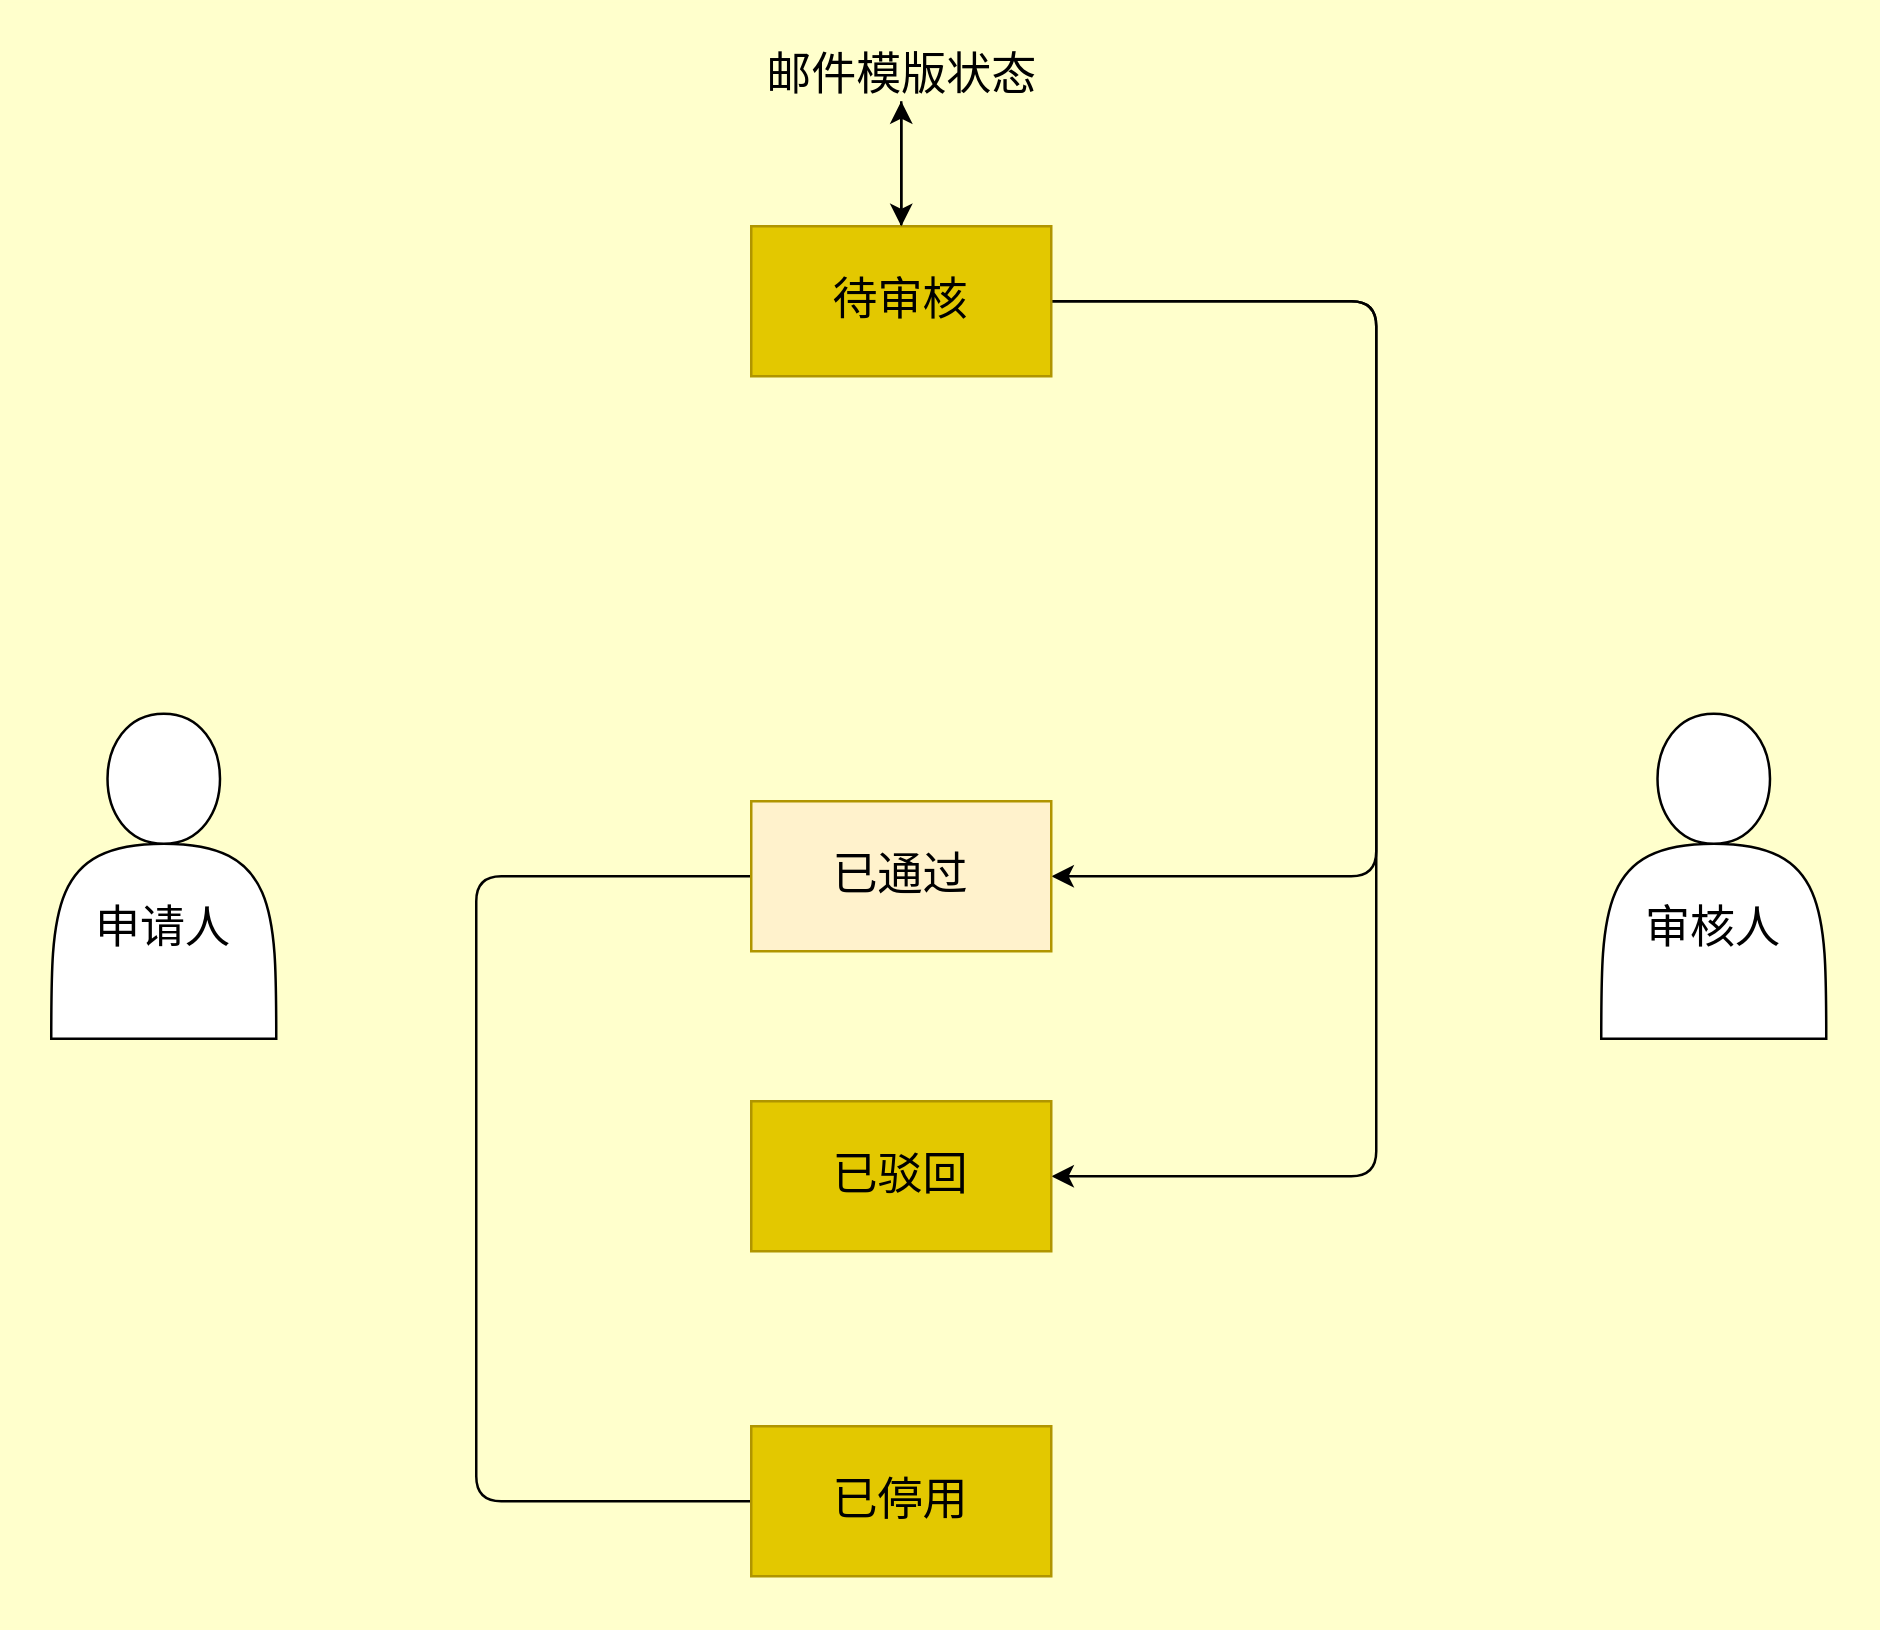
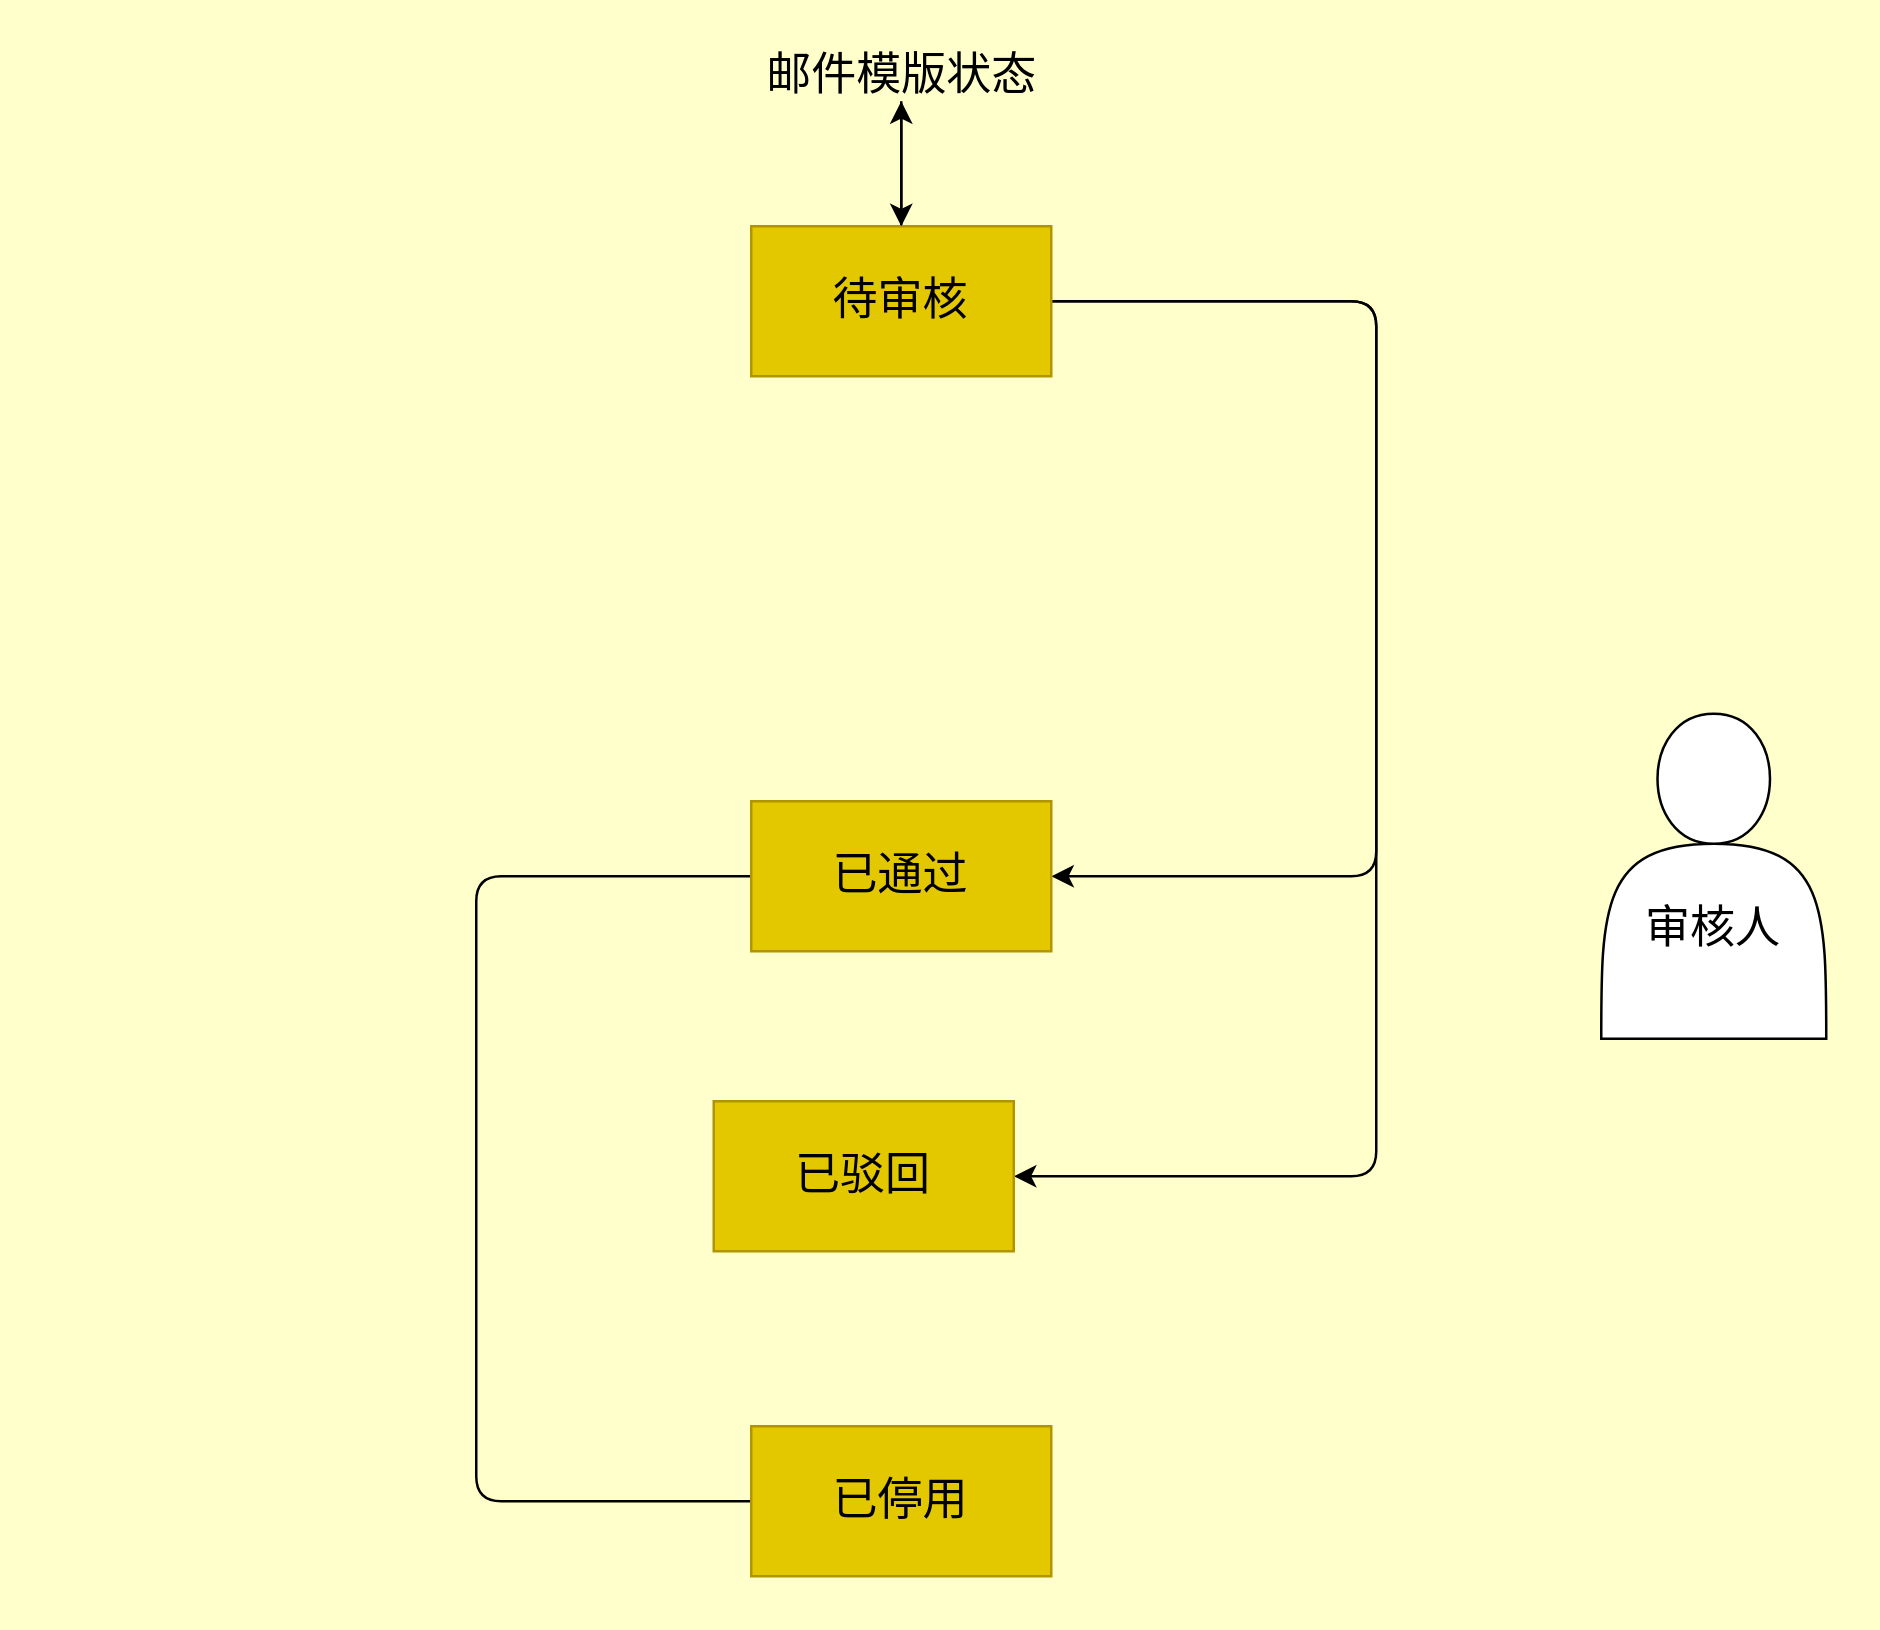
(164, 876) -> none
(901, 876) -> (901, 876)
(901, 1176) -> (864, 1176)
